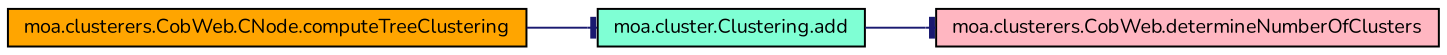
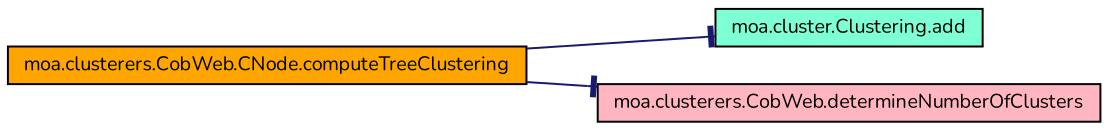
(896, 28) -> (557, 84)
